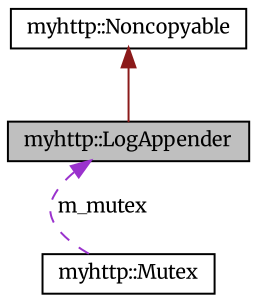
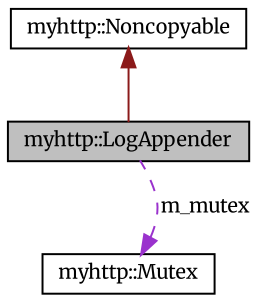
(52, 218) -> (156, 198)
